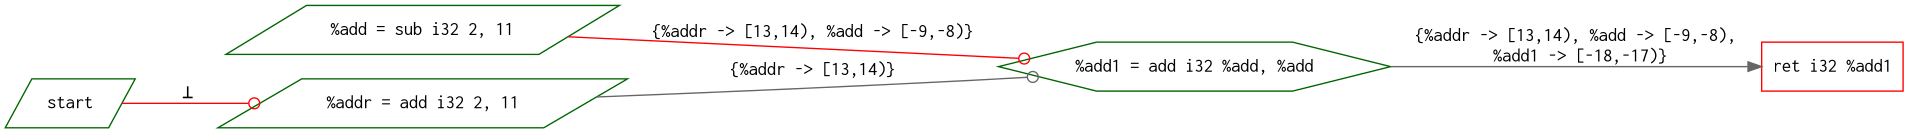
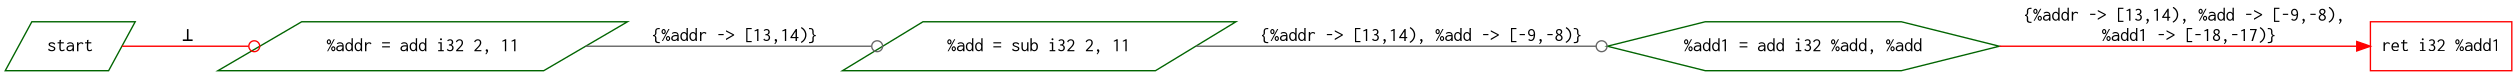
(793, 48) -> (1396, 46)
(1569, 67) -> (2178, 46)
(812, 88) -> (729, 46)
